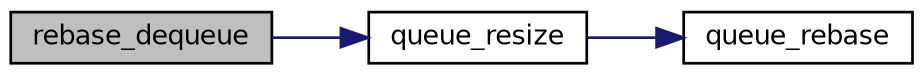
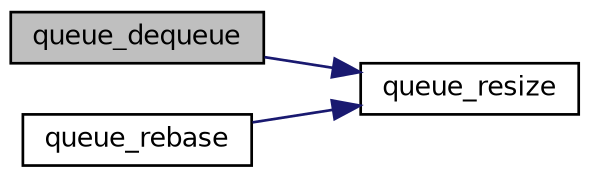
(141, 38) -> (137, 38)
(622, 38) -> (293, 116)
